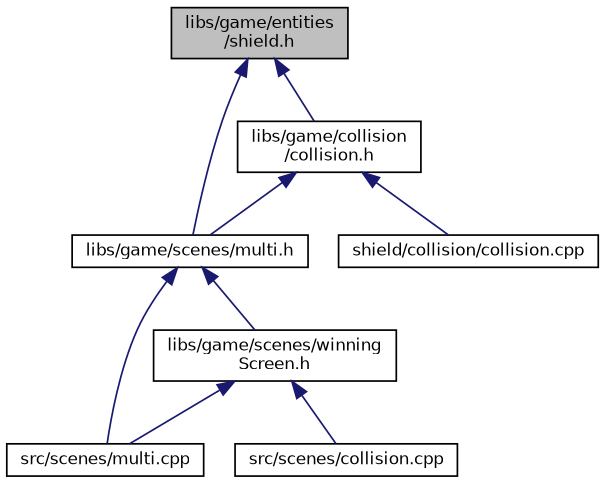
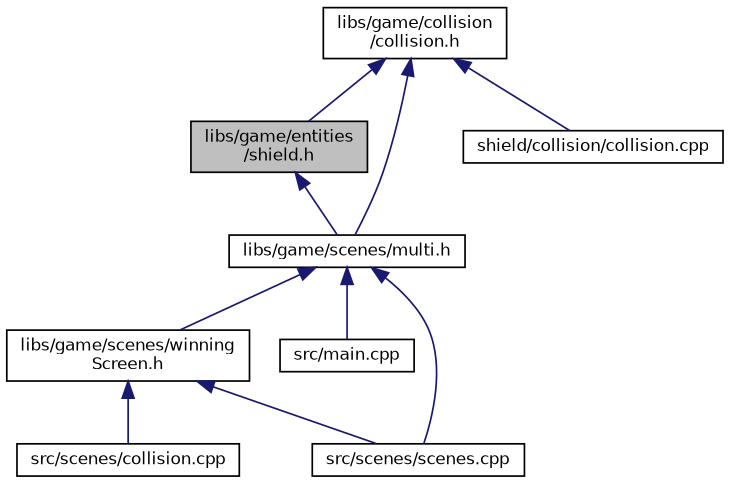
(299, 97) -> (340, 96)
none -> (347, 356)
(105, 460) -> (418, 460)
